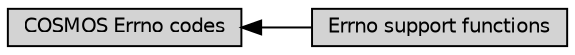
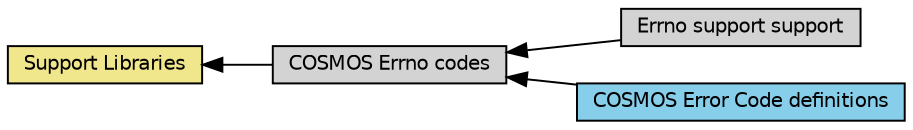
(440, 27) -> (741, 27)
none -> (105, 65)
none -> (741, 102)
